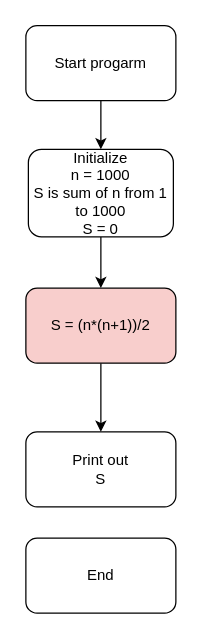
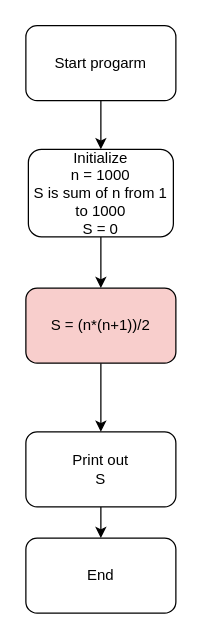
none -> (101, 527)
